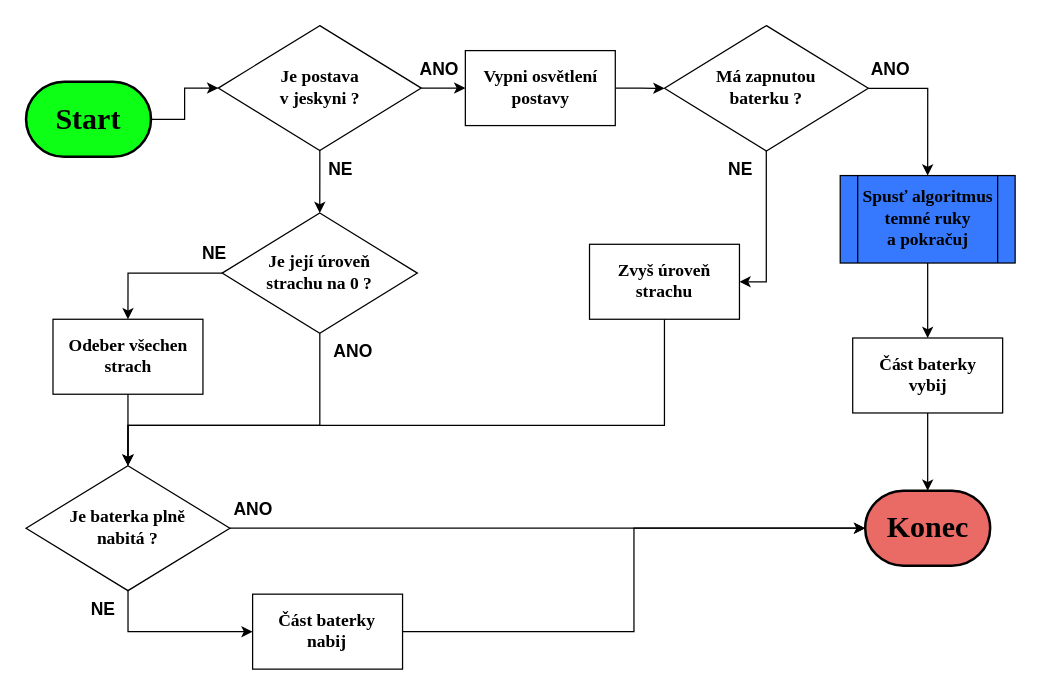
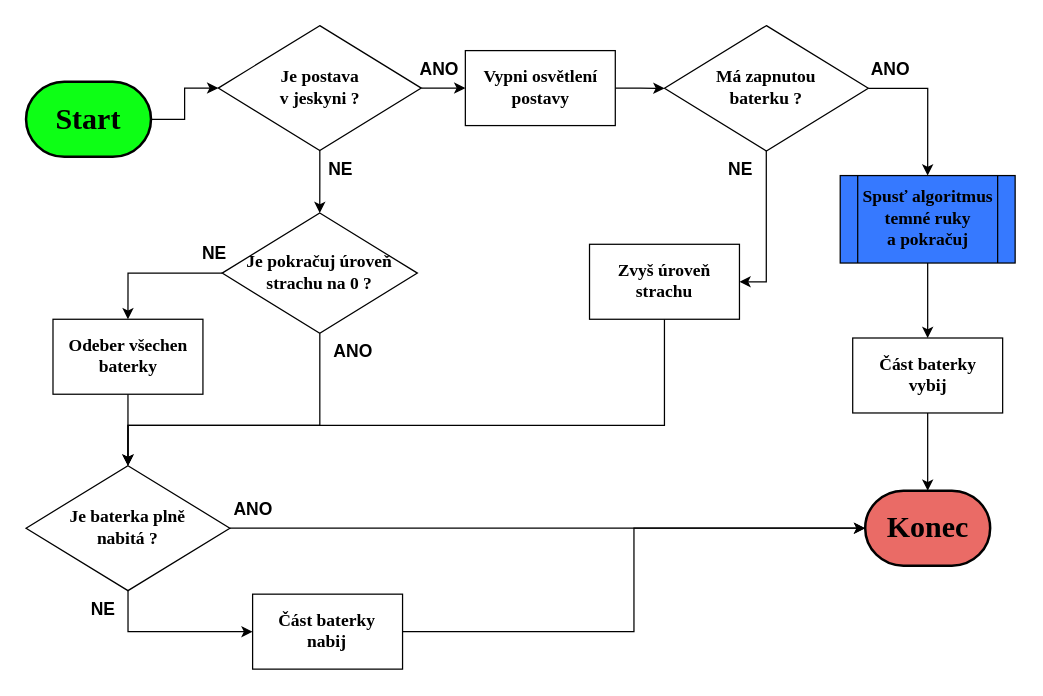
(319, 273) -> (319, 273)
(128, 357) -> (128, 357)
